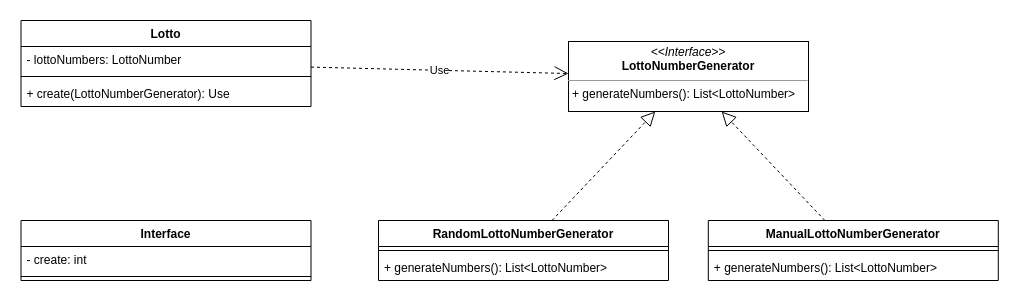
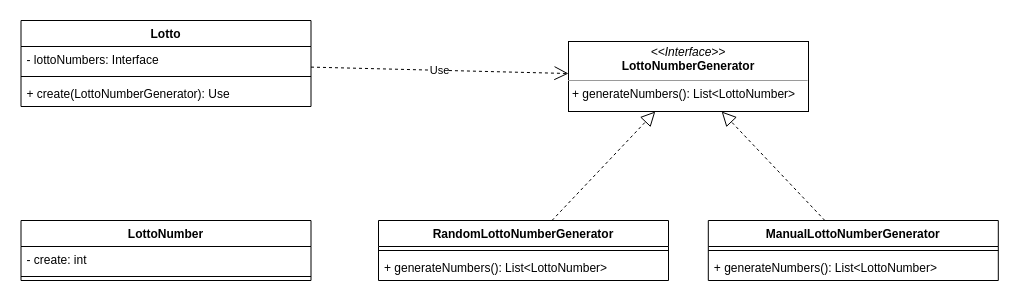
(111, 60) -> (104, 60)
(166, 234) -> (166, 234)
